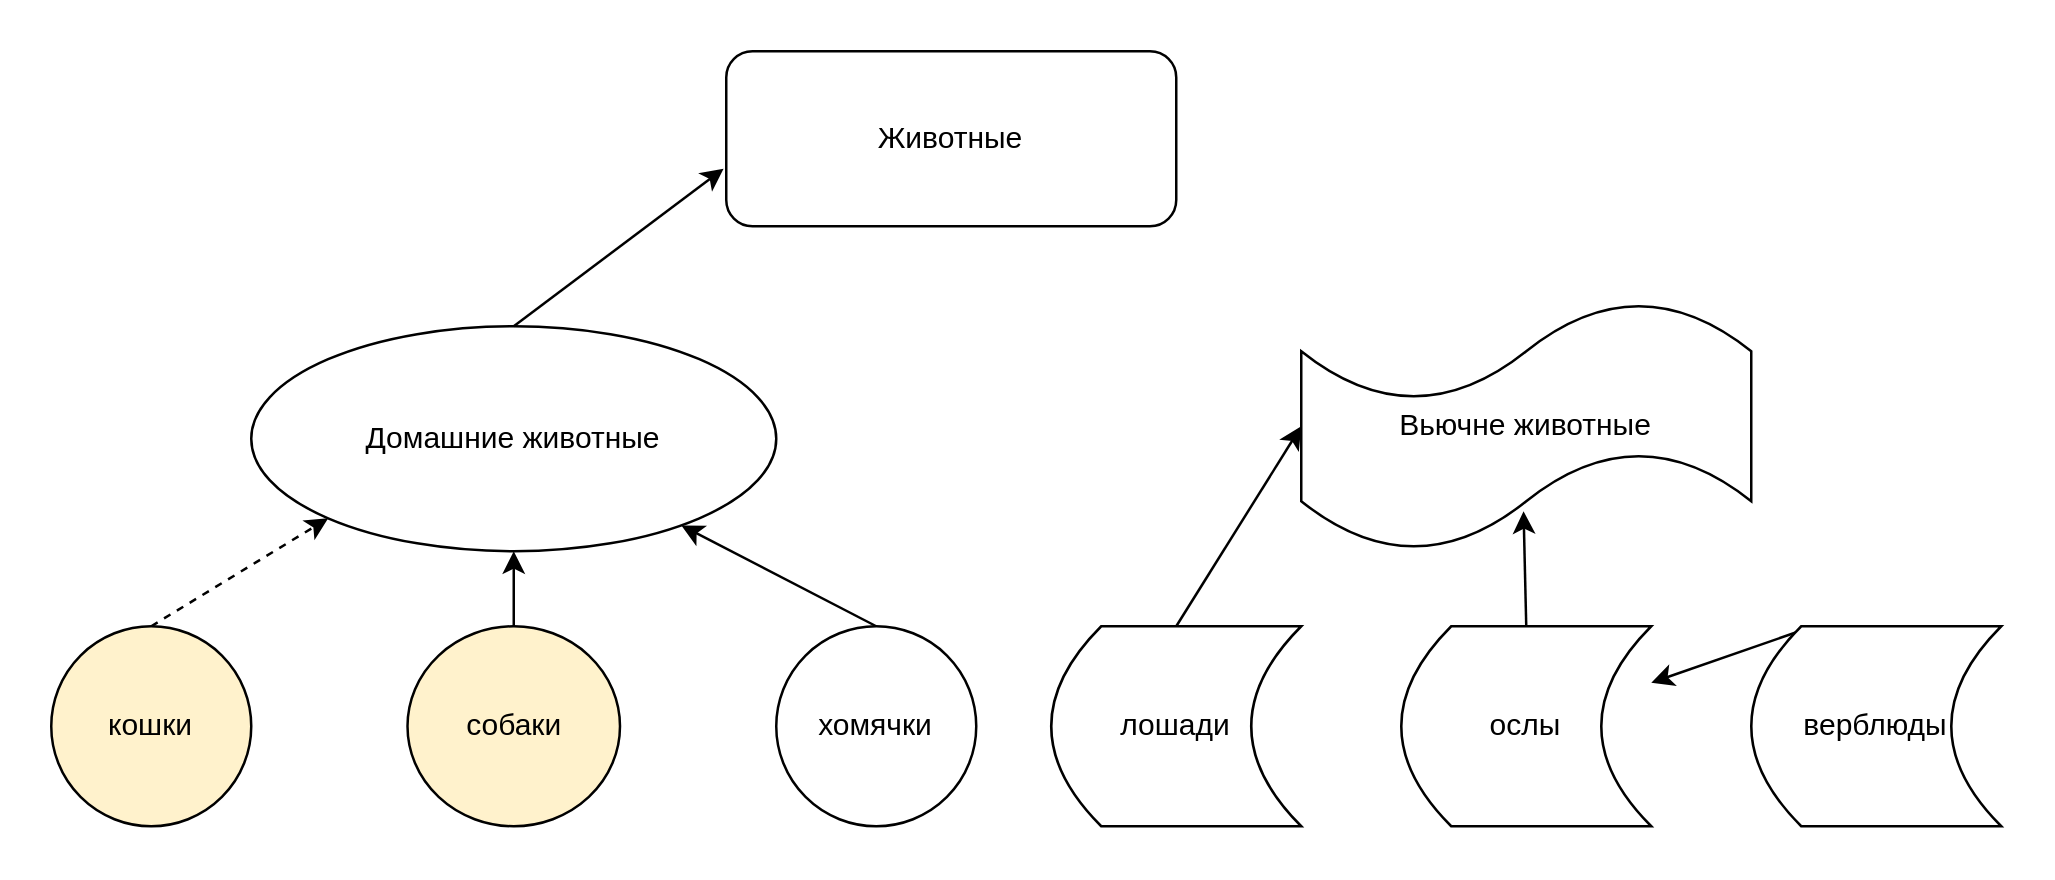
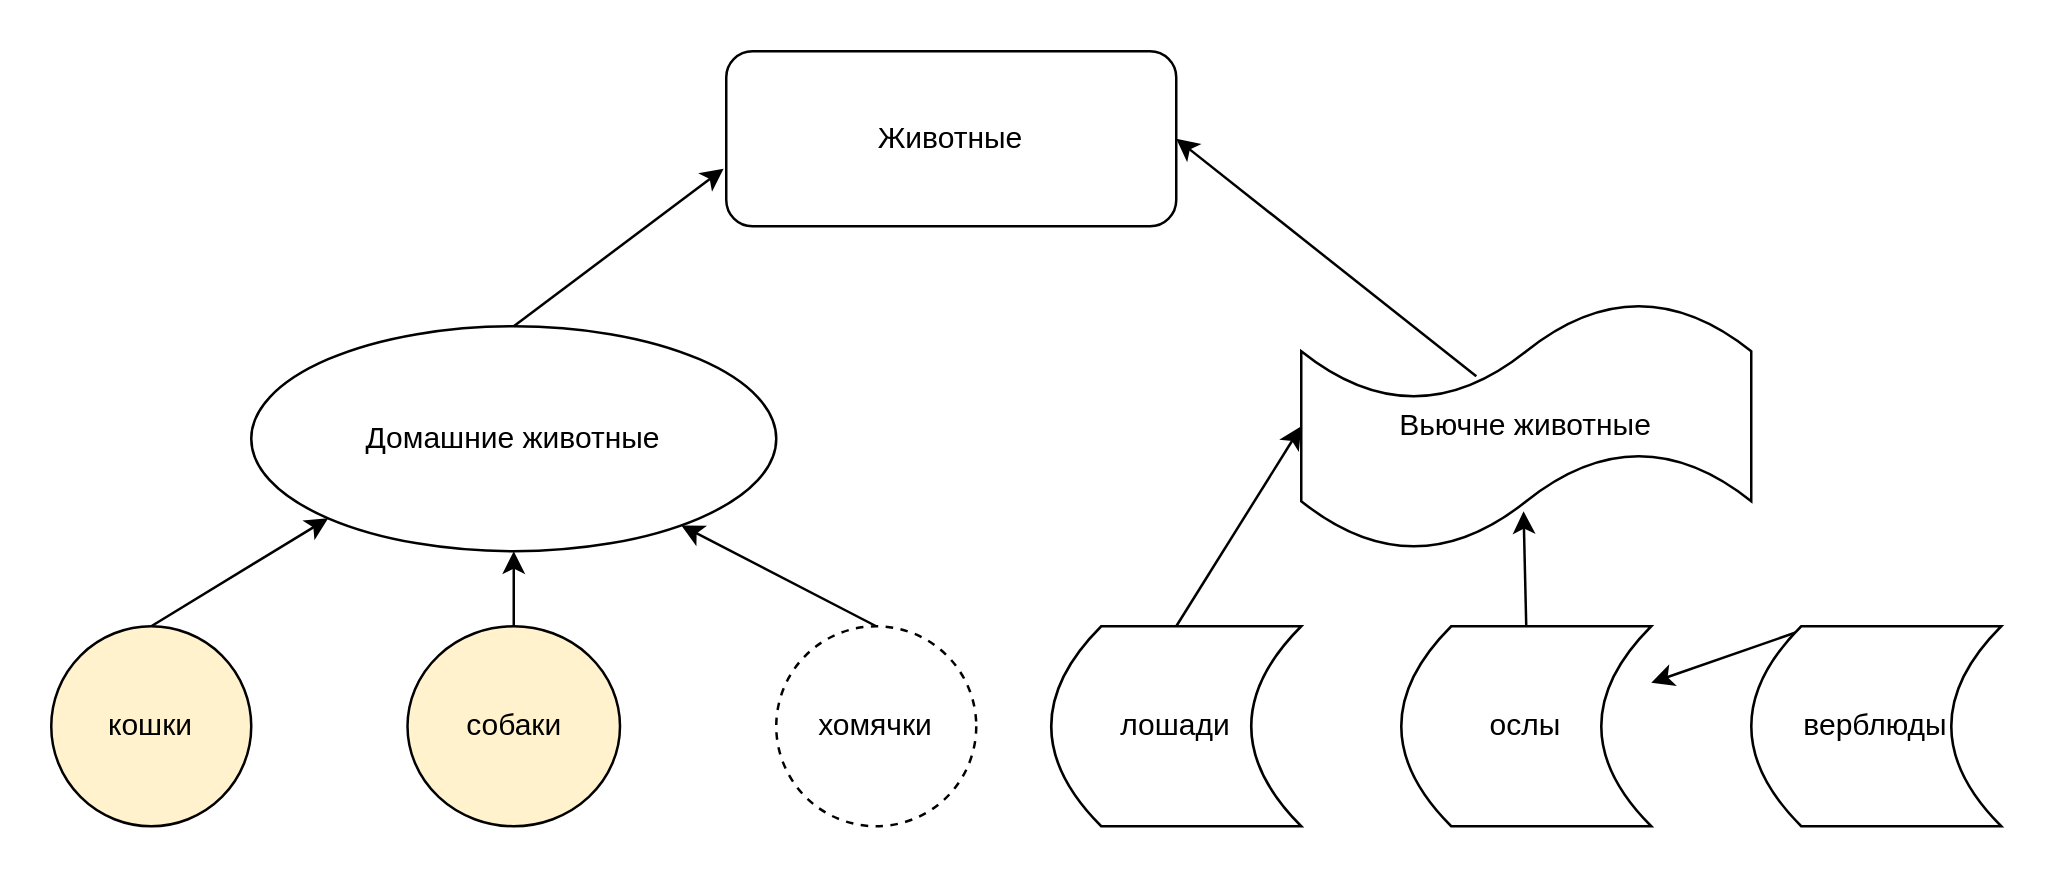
none -> (1333, 262)
(234, 576) -> (234, 576)
(876, 726) -> (876, 726)
